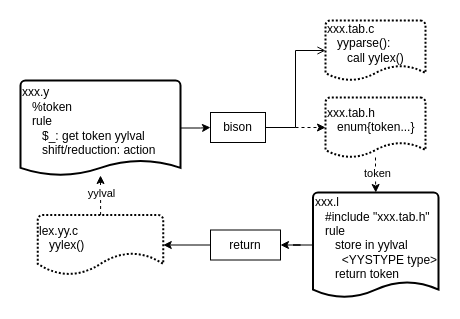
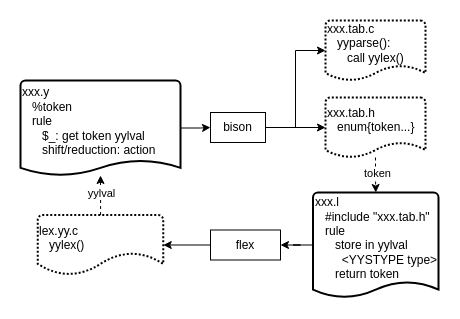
(319, 51) -> (317, 51)
(307, 128) -> (307, 128)
(246, 246) -> (246, 246)
